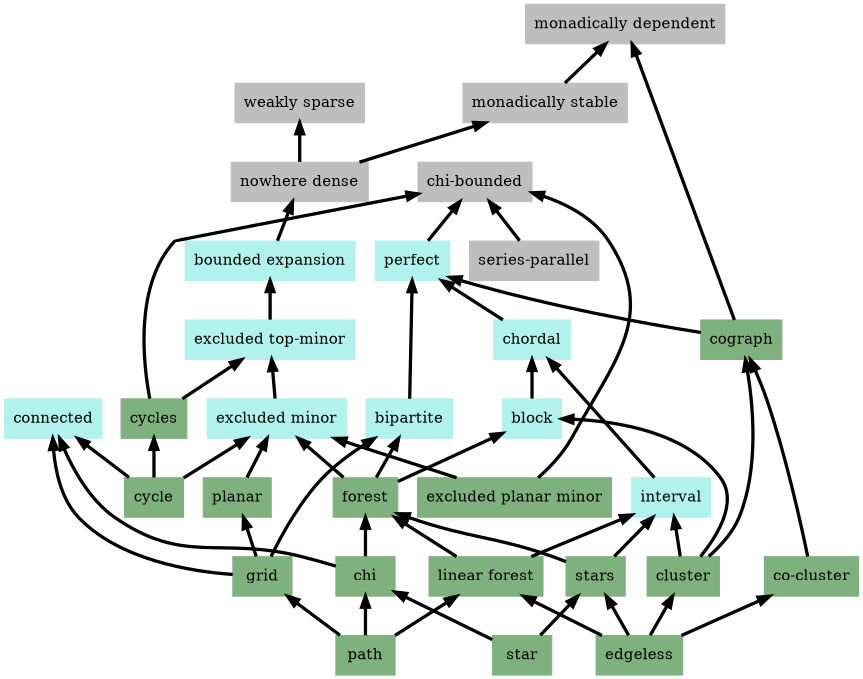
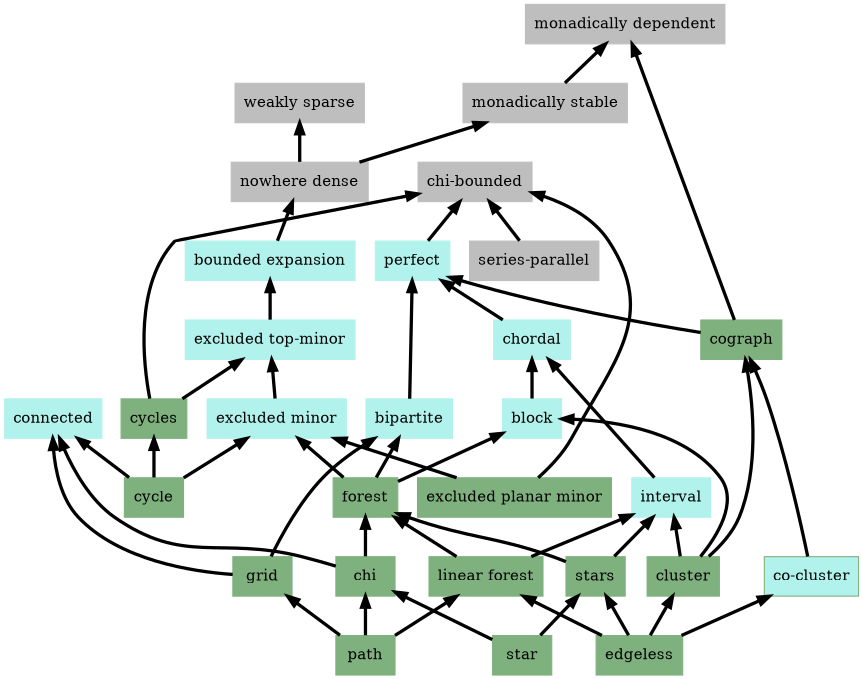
(237, 498) -> none
(811, 576) -> (811, 576)
